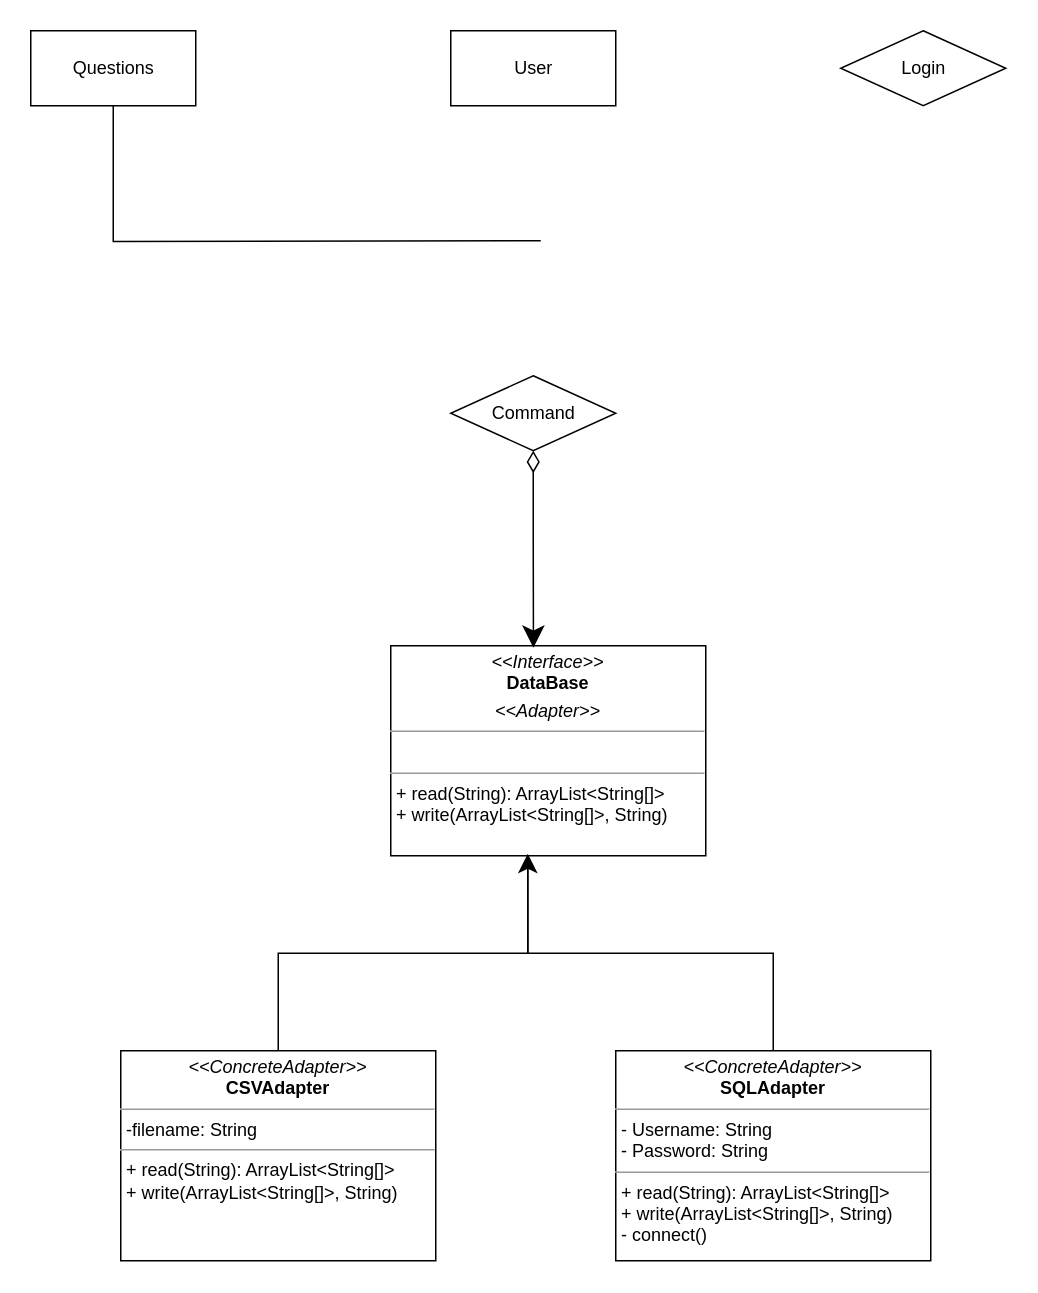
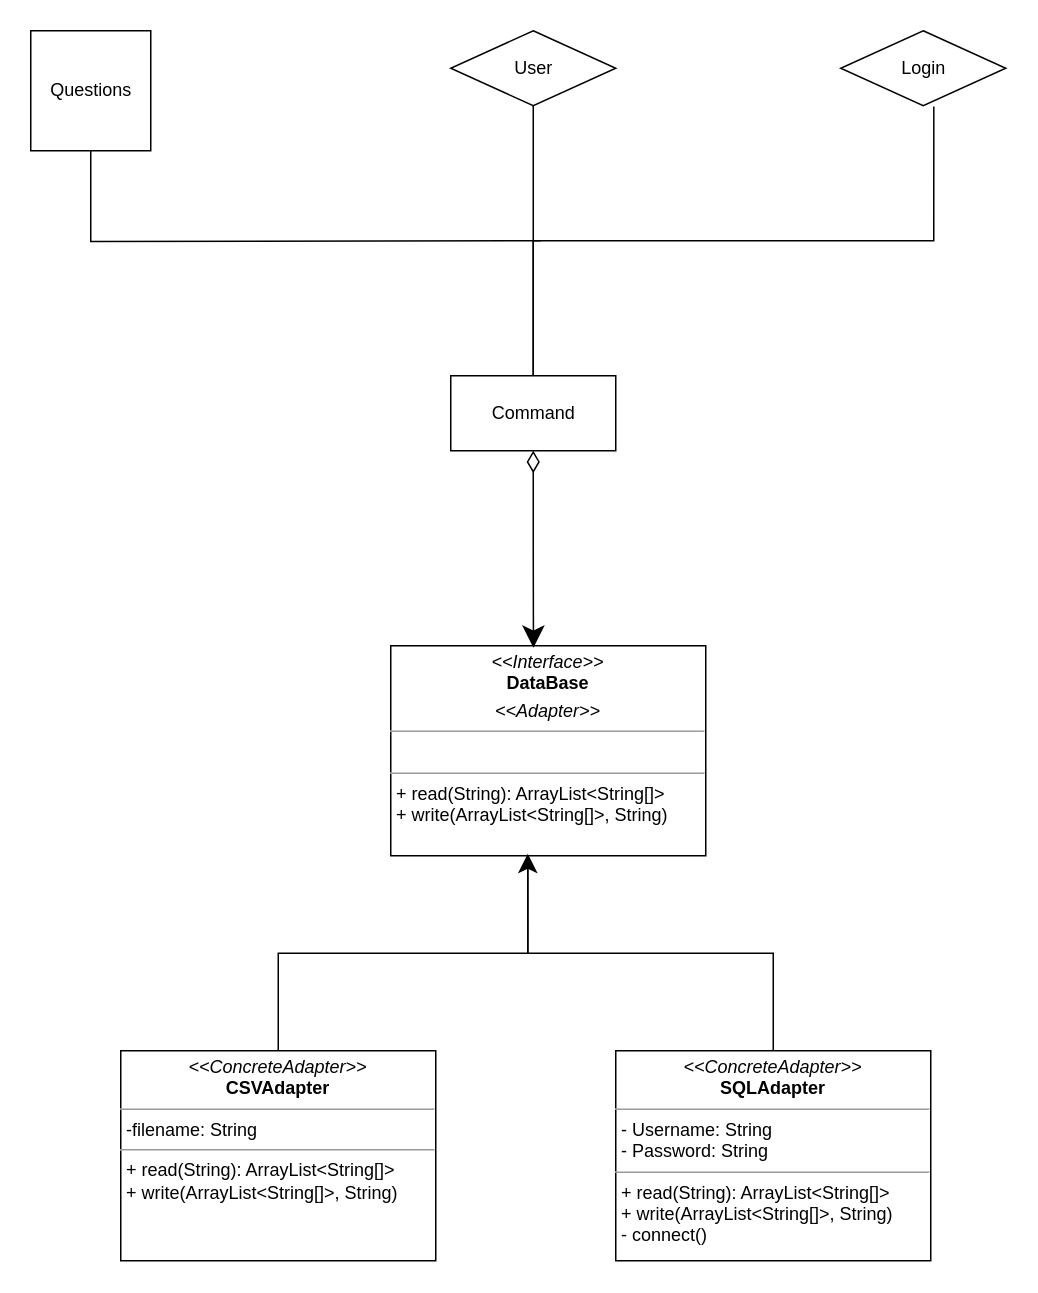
(113, 68) -> (91, 91)
(533, 68) -> (533, 68)
none -> (533, 172)
none -> (805, 241)
(533, 413) -> (533, 413)
